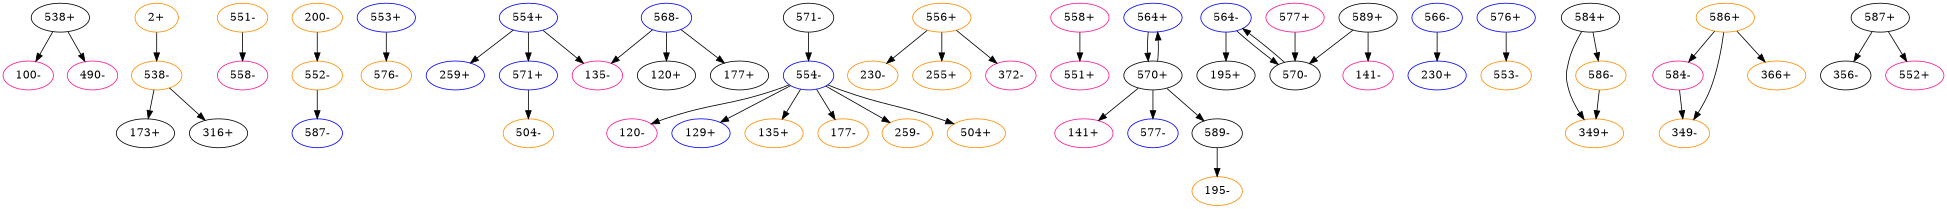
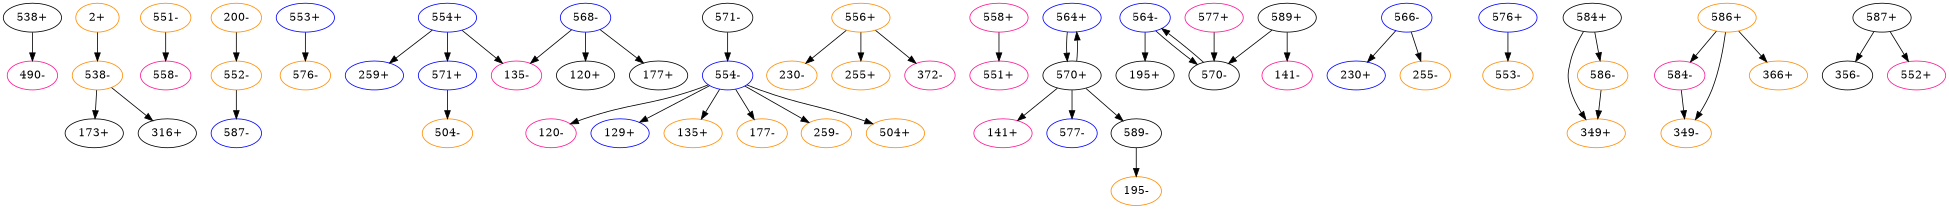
(28, 75) -> none
none -> (1425, 75)
